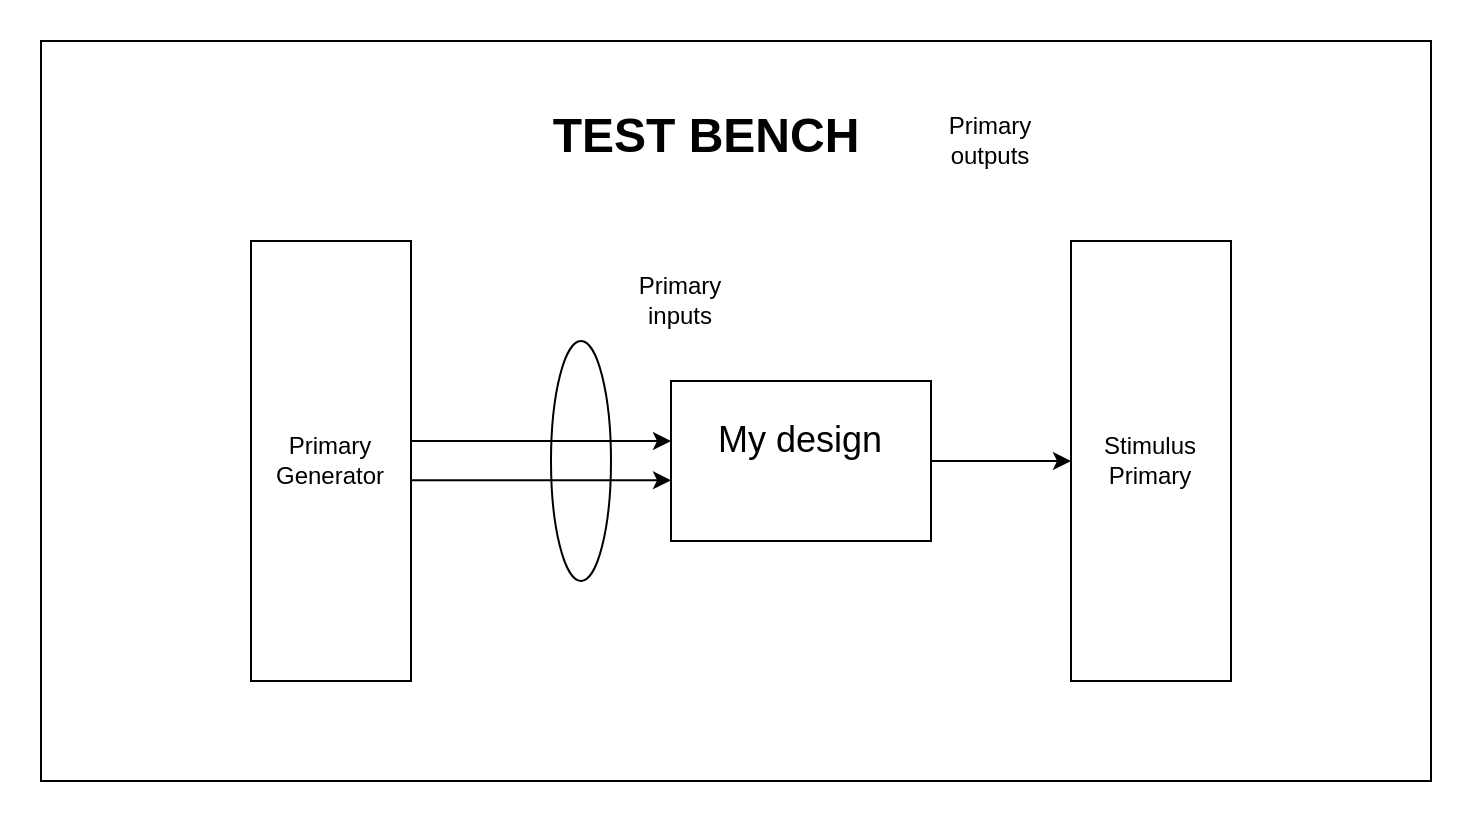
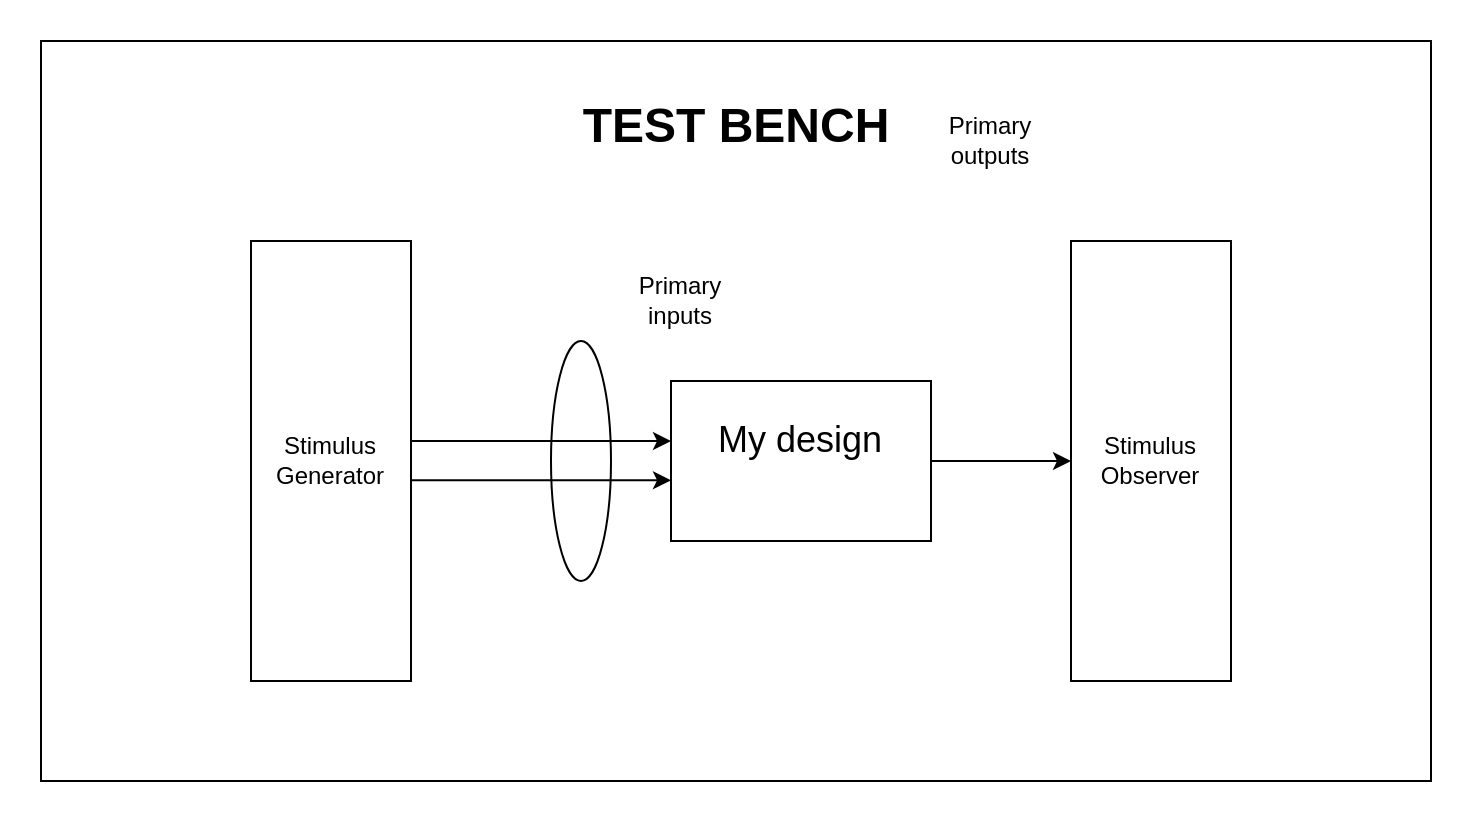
(706, 137) -> (736, 127)
(331, 461) -> (331, 461)
(1151, 461) -> (1151, 461)
